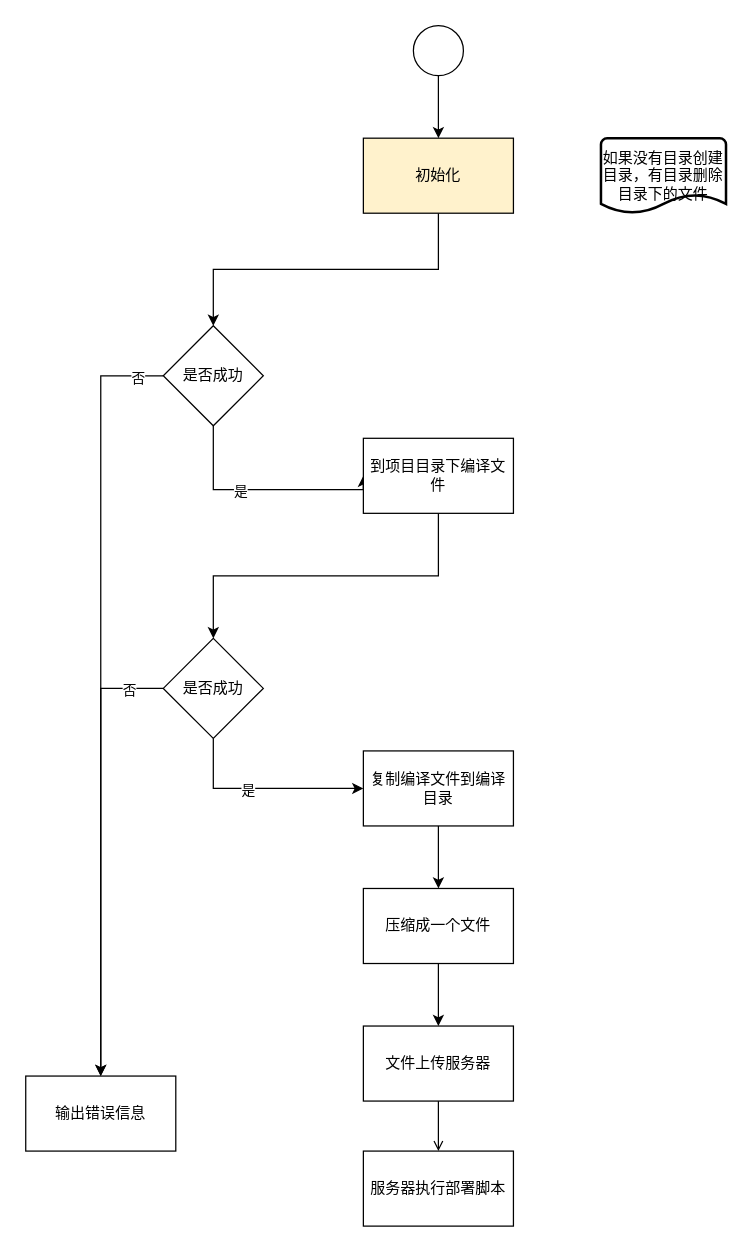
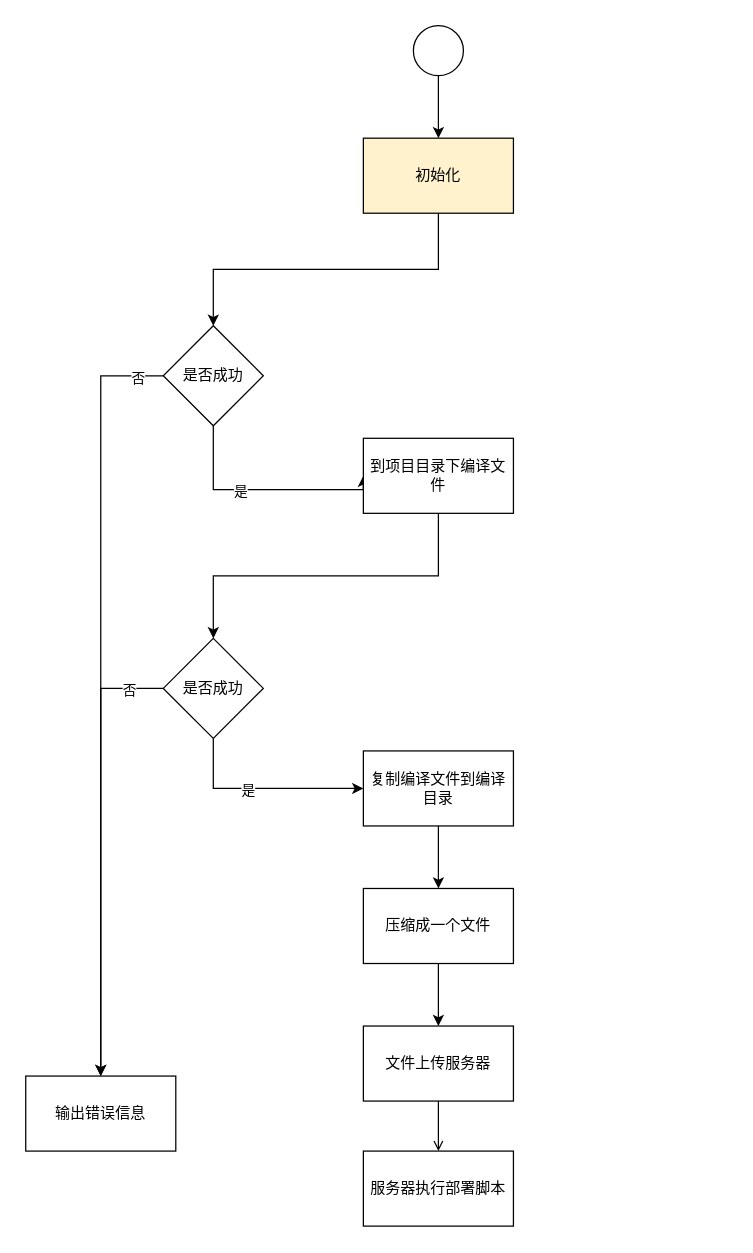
(663, 176) -> none
